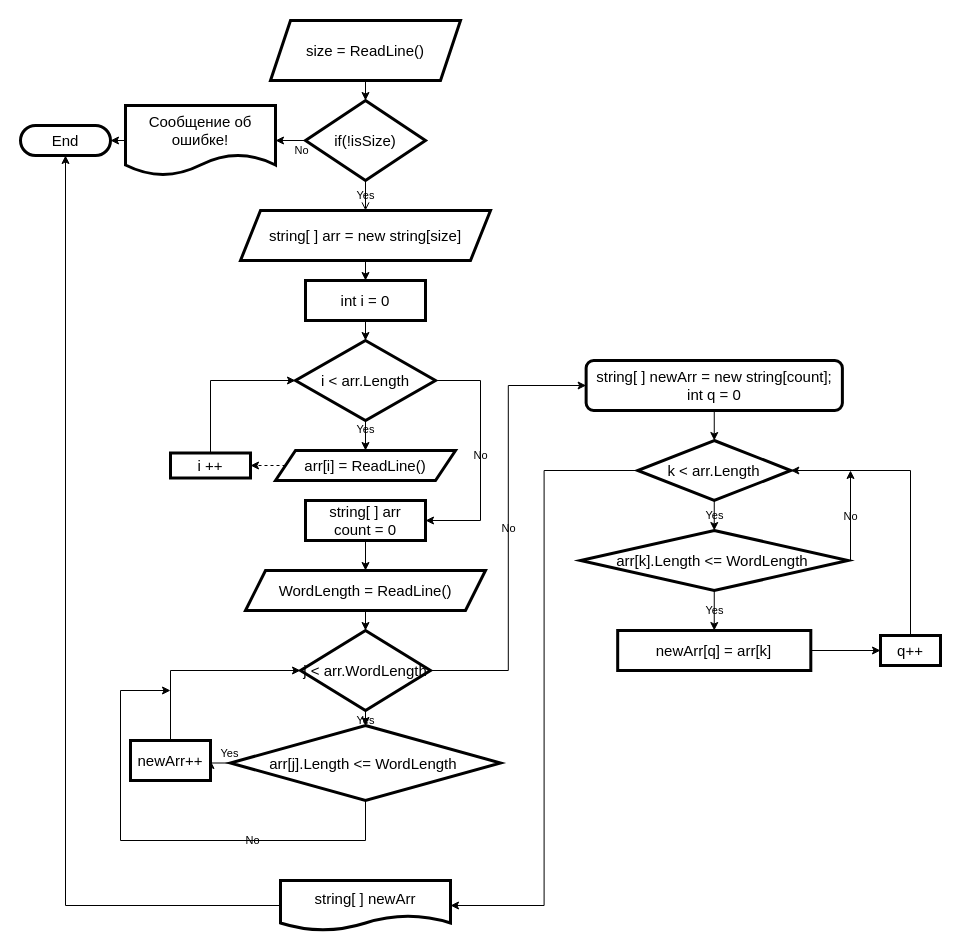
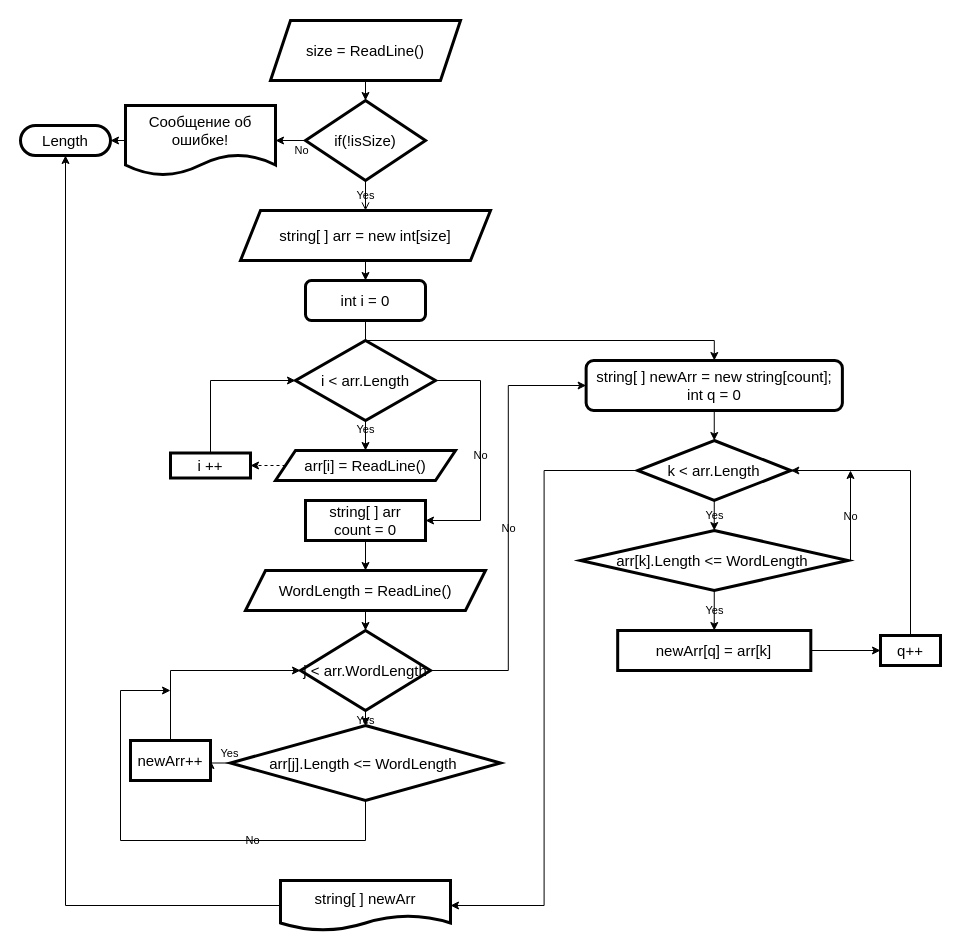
(66, 141) -> (66, 141)
(366, 236) -> (366, 236)
(366, 301) -> (366, 301)
(366, 332) -> (541, 341)
